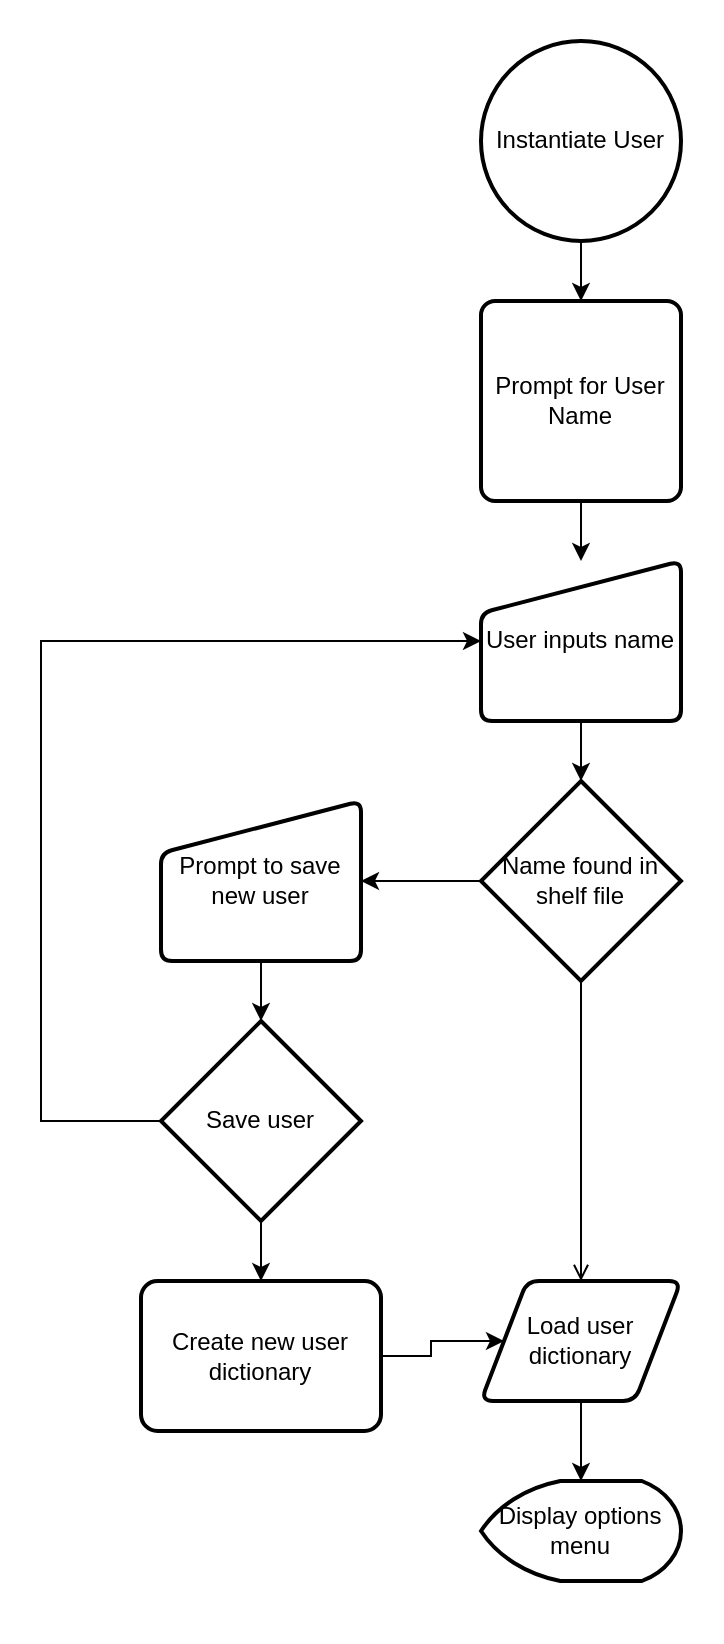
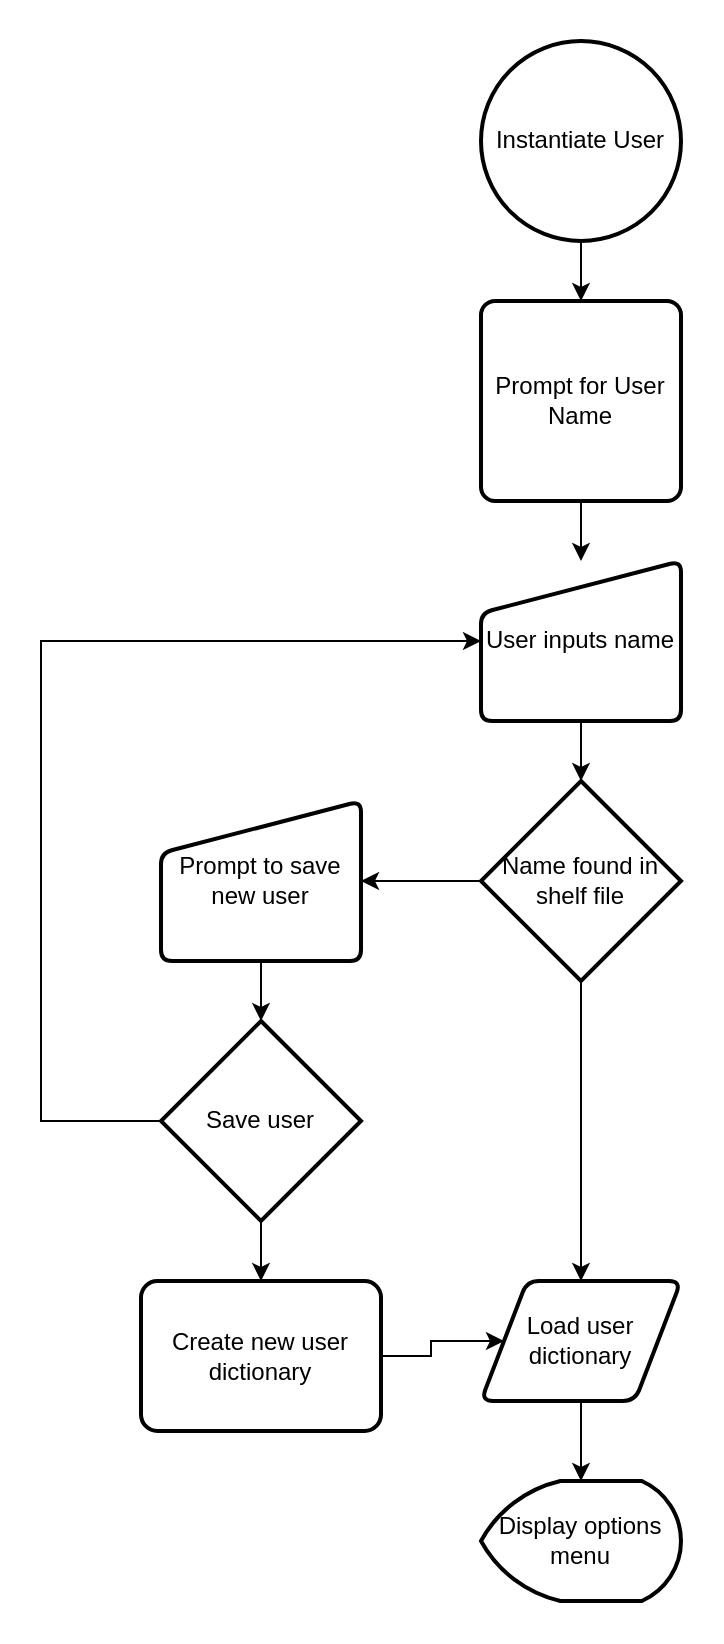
(581, 1270) -> (581, 1266)
(581, 1531) -> (581, 1541)
